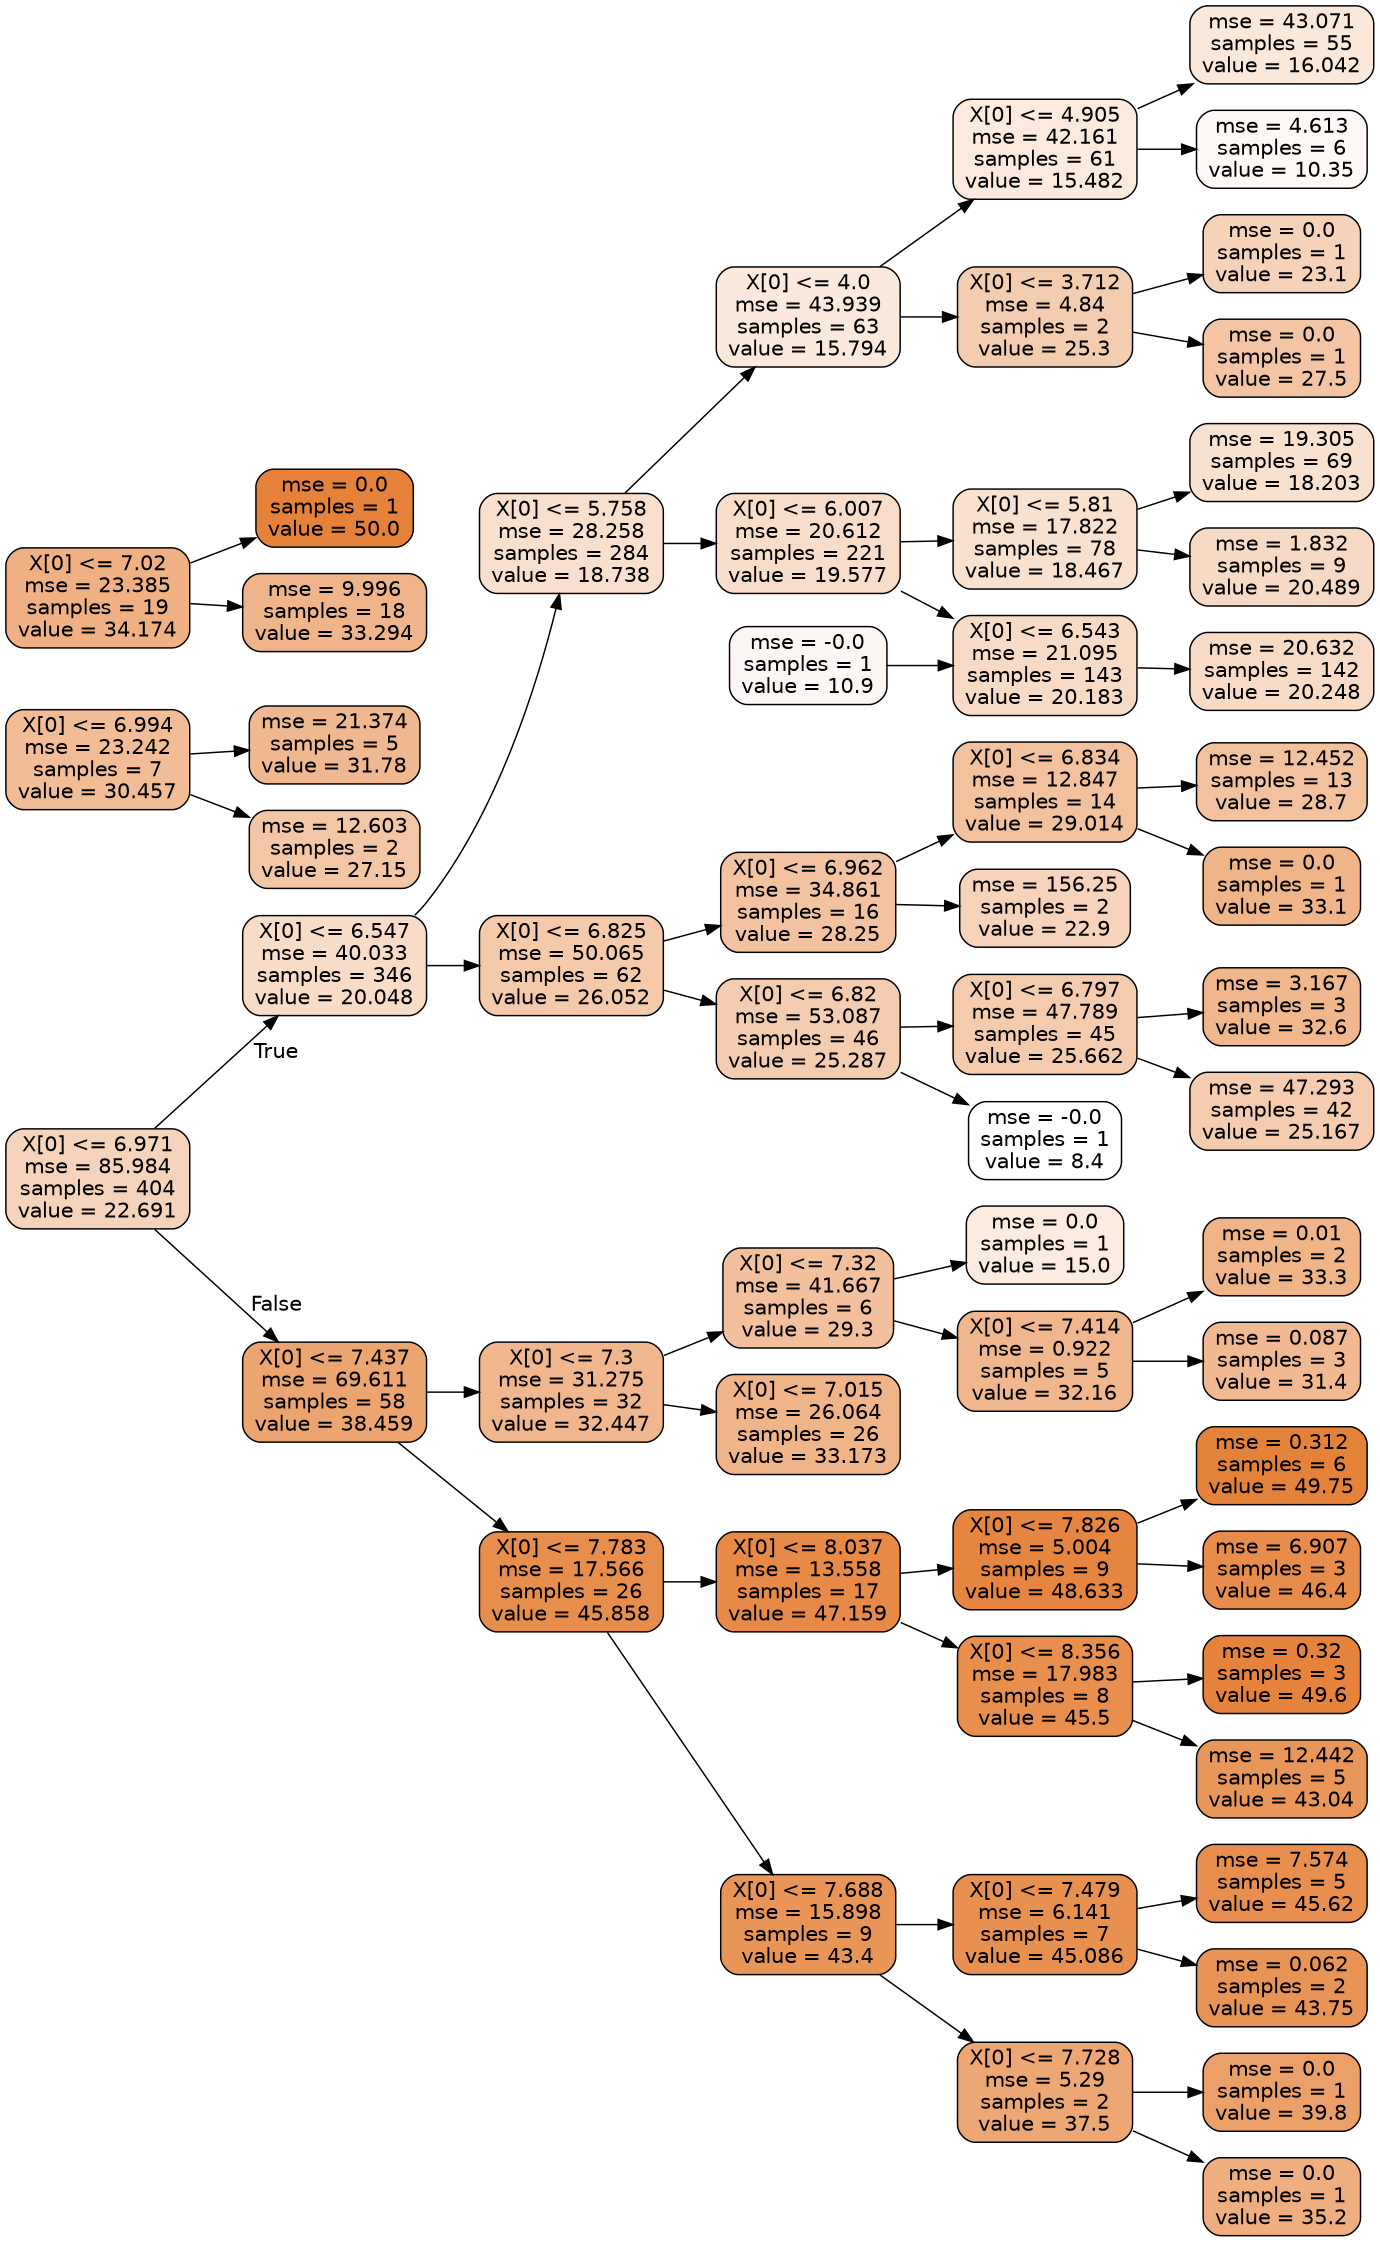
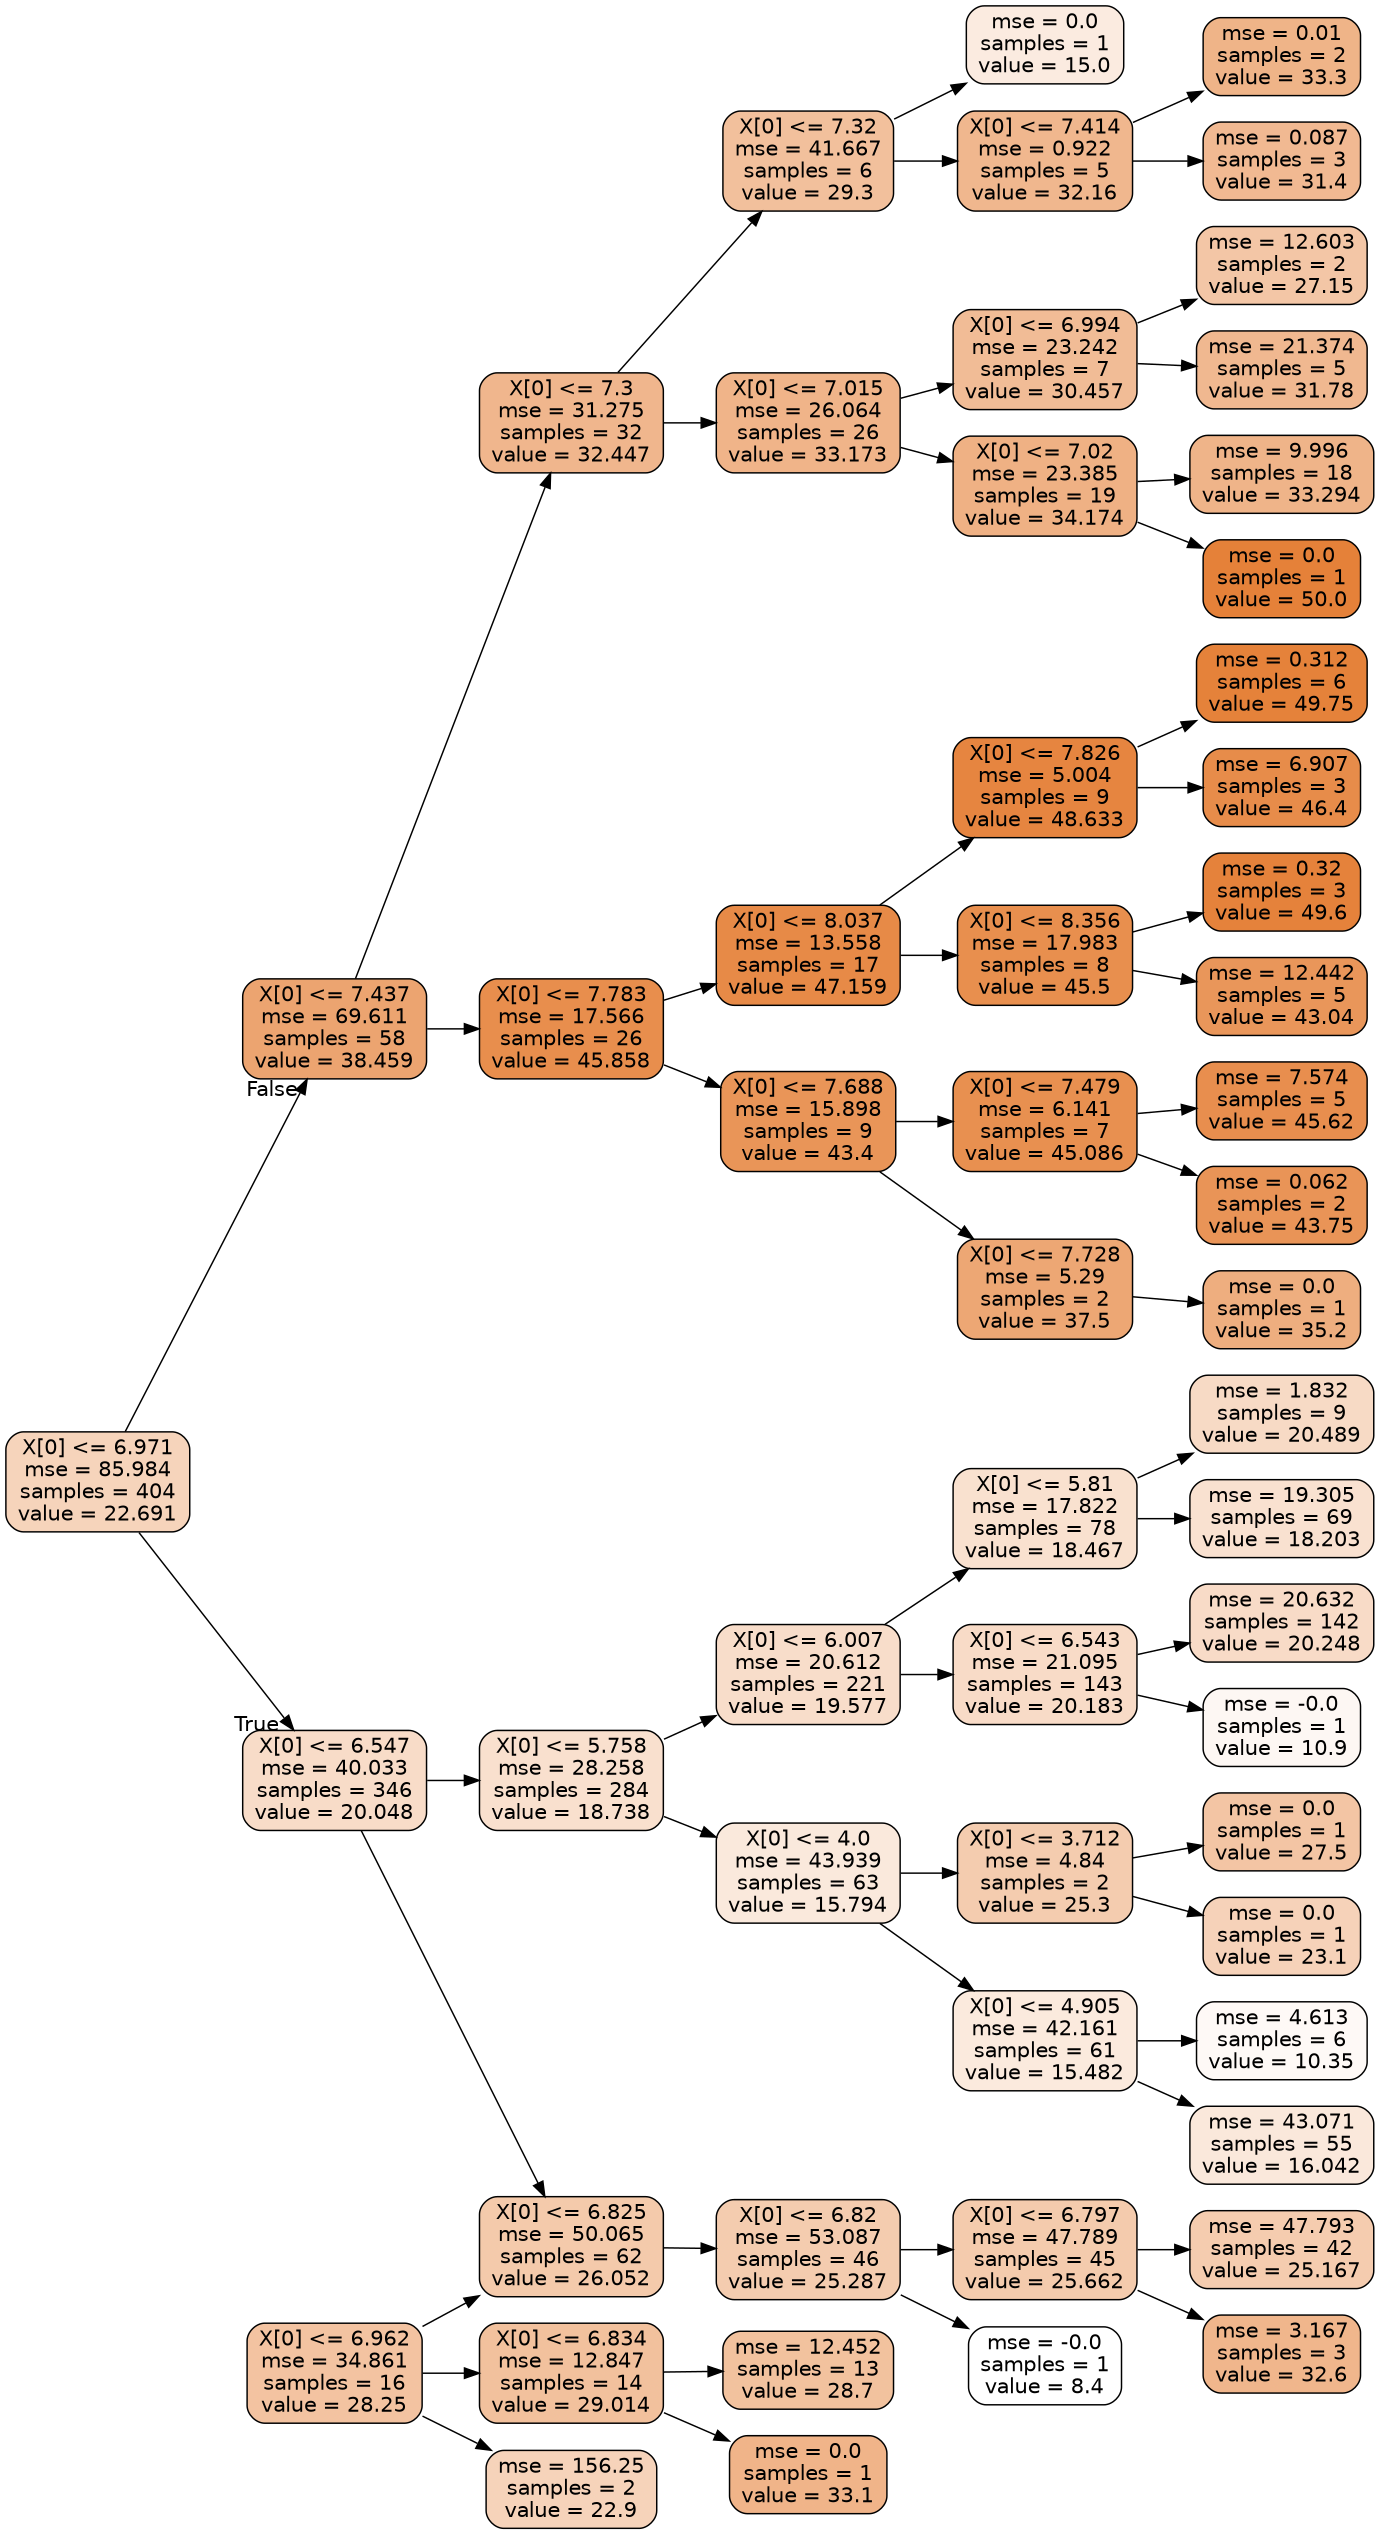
none -> (919, 393)
none -> (919, 453)
(912, 666) -> (1163, 1701)
(685, 935) -> (444, 2315)
(1282, 1111) -> (1282, 2250)
(1282, 2092) -> none
